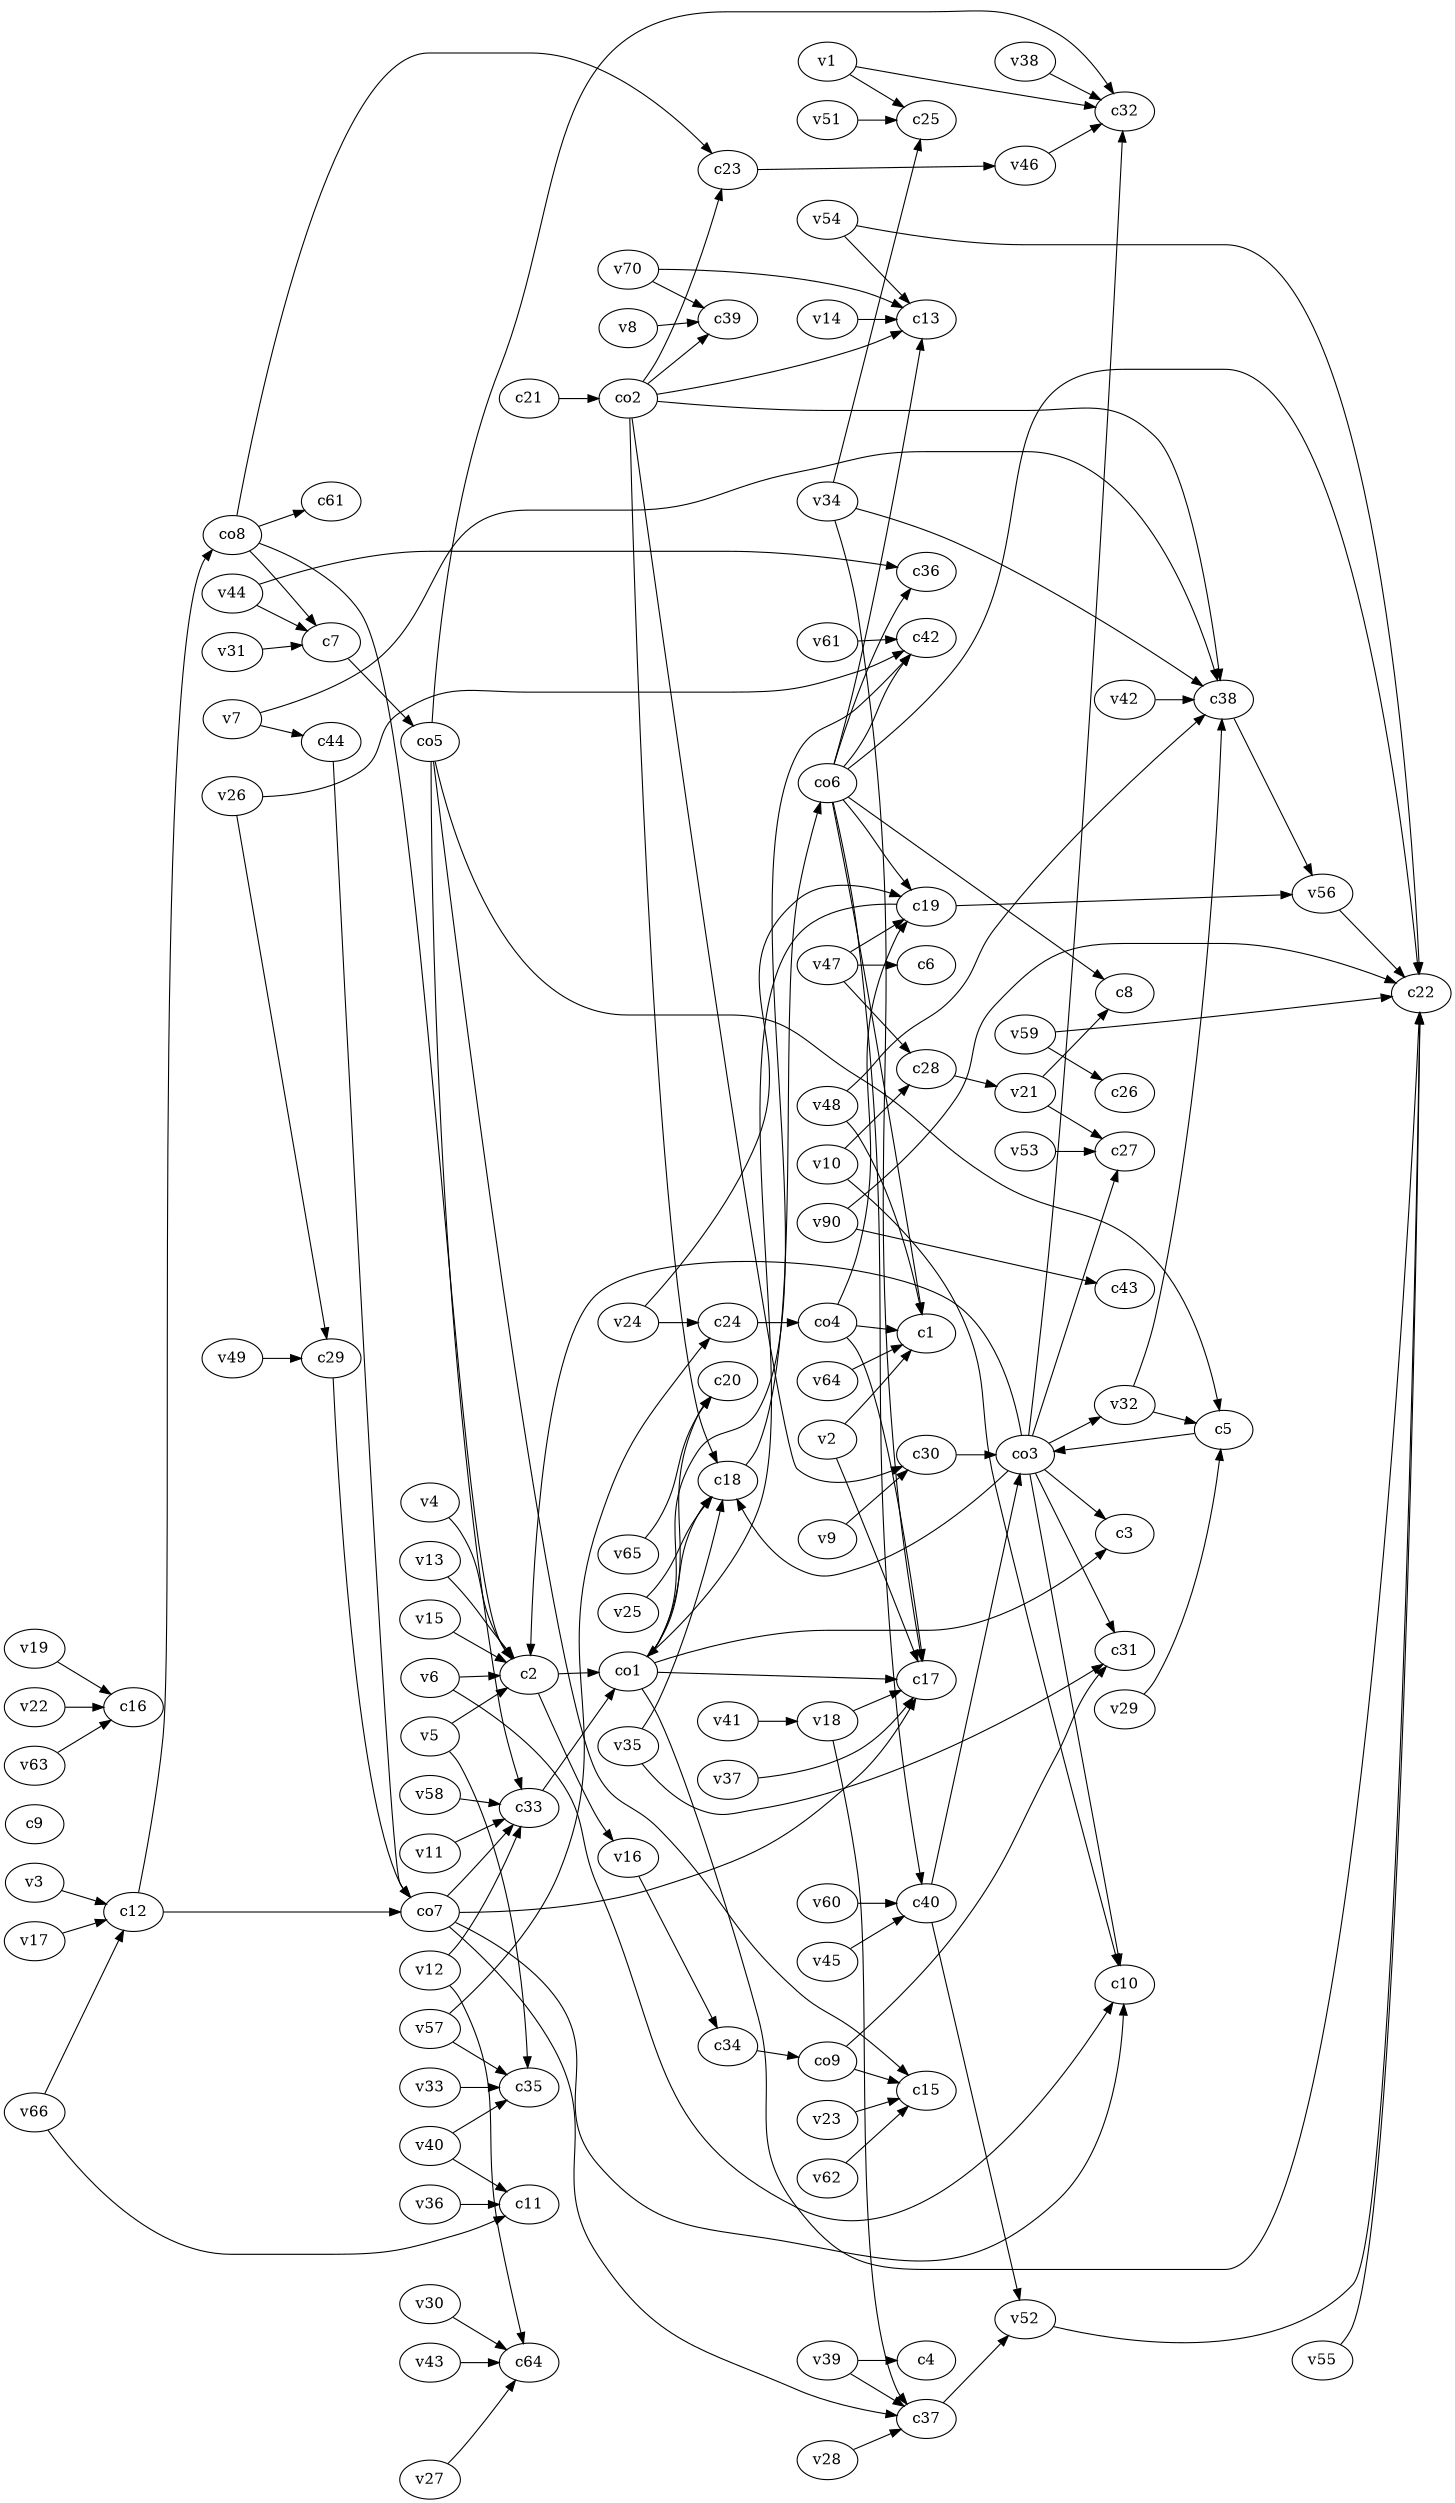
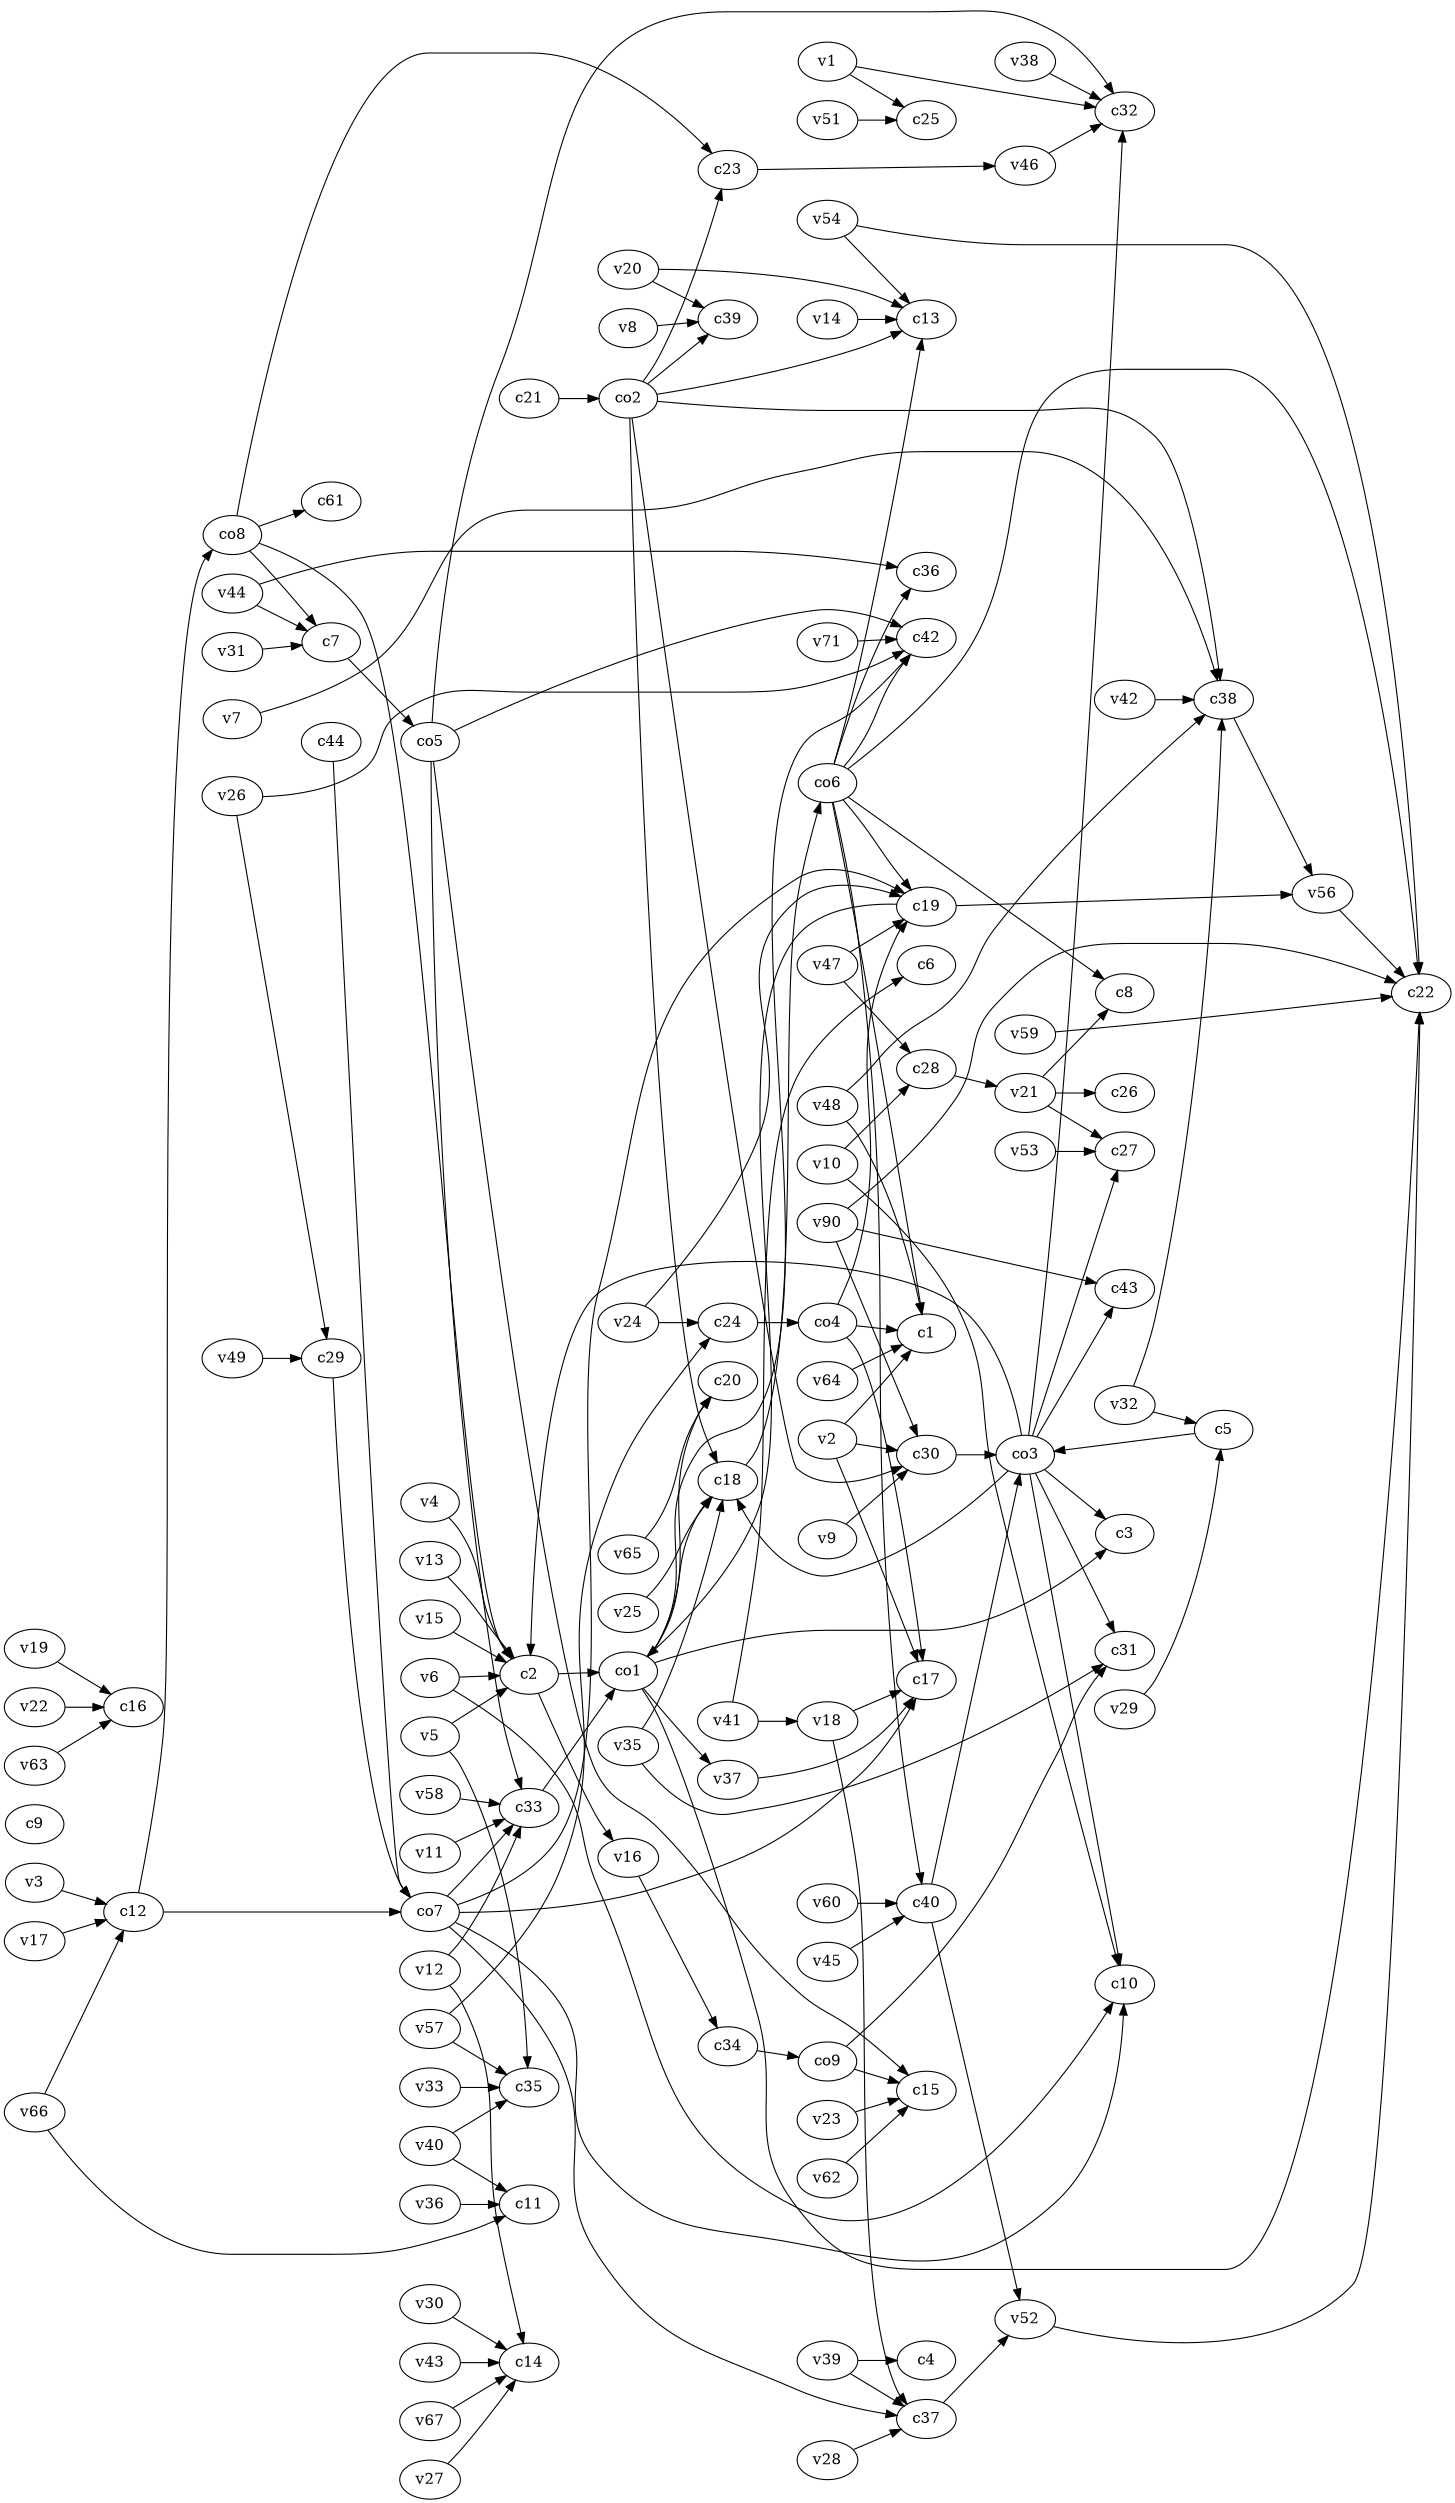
(628, 270) -> (628, 270)
(827, 501) -> none
(827, 642) -> (827, 642)
(276, 729) -> none
(872, 965) -> (770, 1206)
(825, 1054) -> (657, 649)
(1072, 1062) -> (1070, 1093)
none -> (869, 1320)
none -> (591, 1339)
(1070, 1433) -> (1072, 1377)
none -> (871, 1446)
(772, 1676) -> (672, 1722)
(1323, 2360) -> none
(529, 2363) -> (529, 2363)
none -> (430, 2421)
